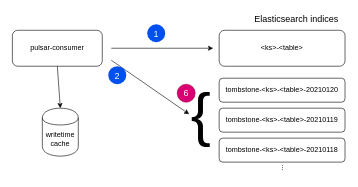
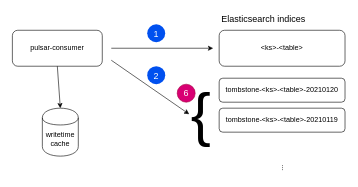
(297, 18) -> (264, 18)
(117, 75) -> (156, 75)
(282, 150) -> none
